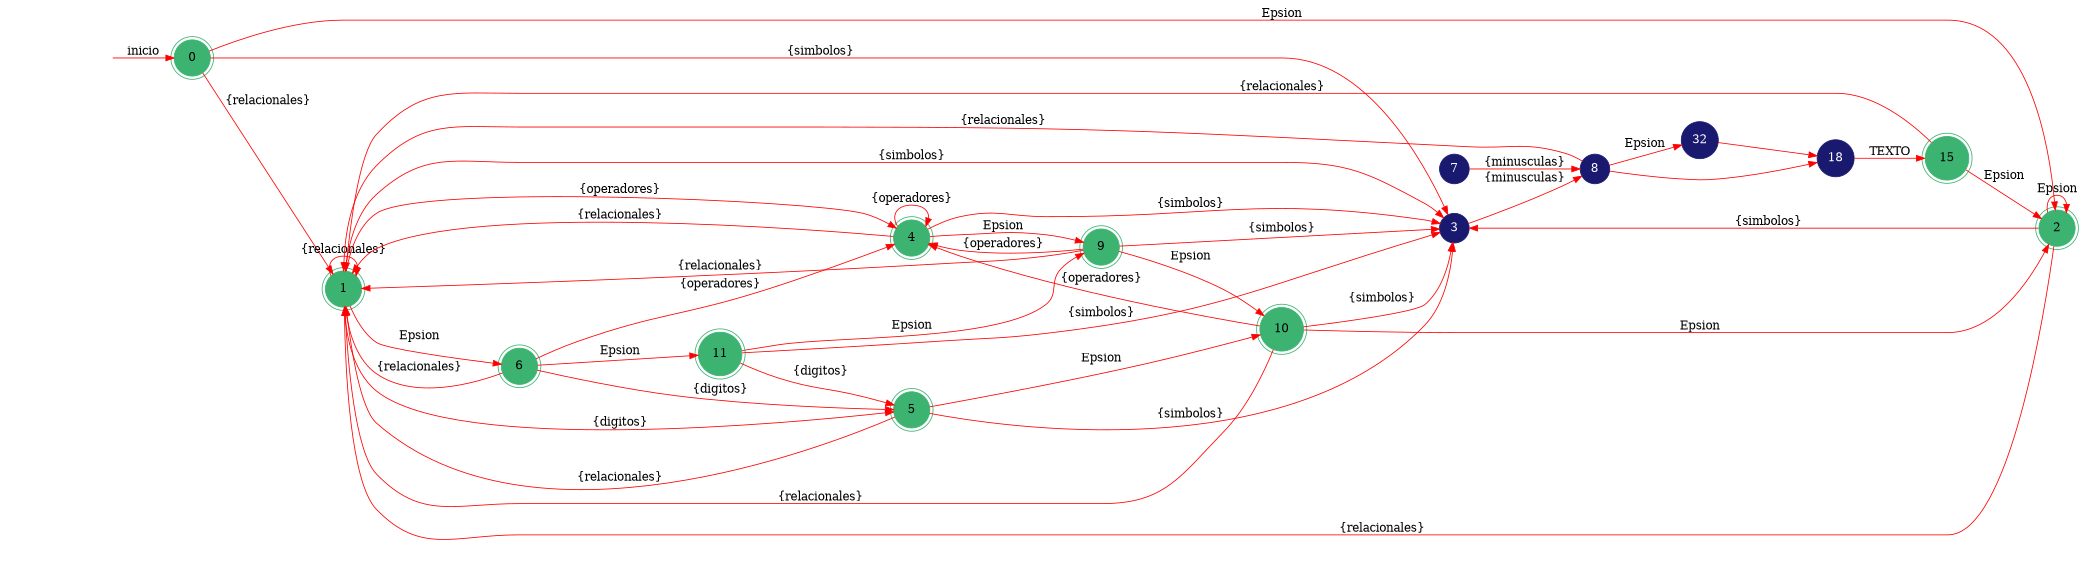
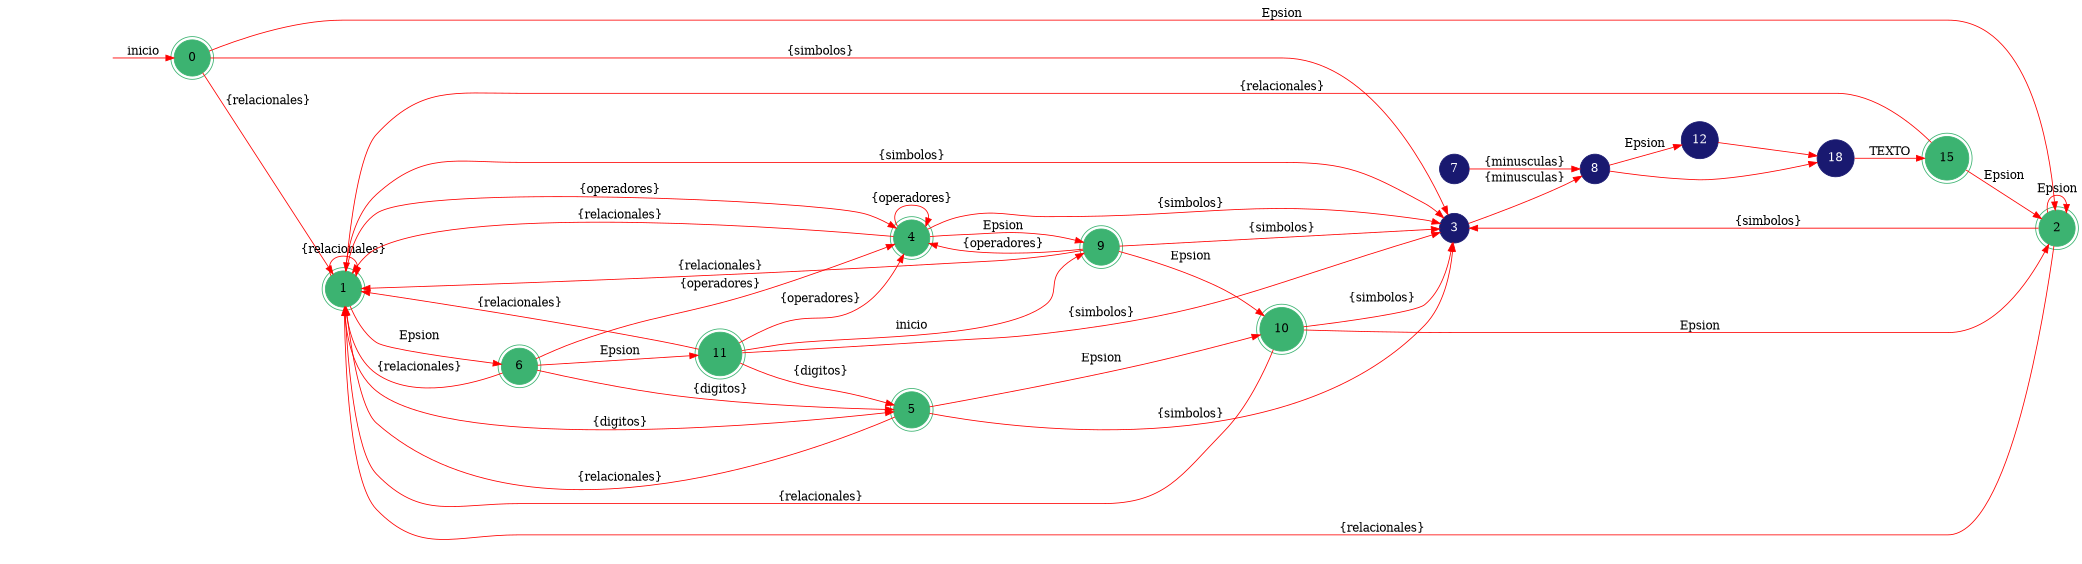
(923, 127) -> (535, 319)
(1700, 140) -> (1700, 140)
(1096, 294) -> (829, 318)
(912, 326) -> (912, 326)
